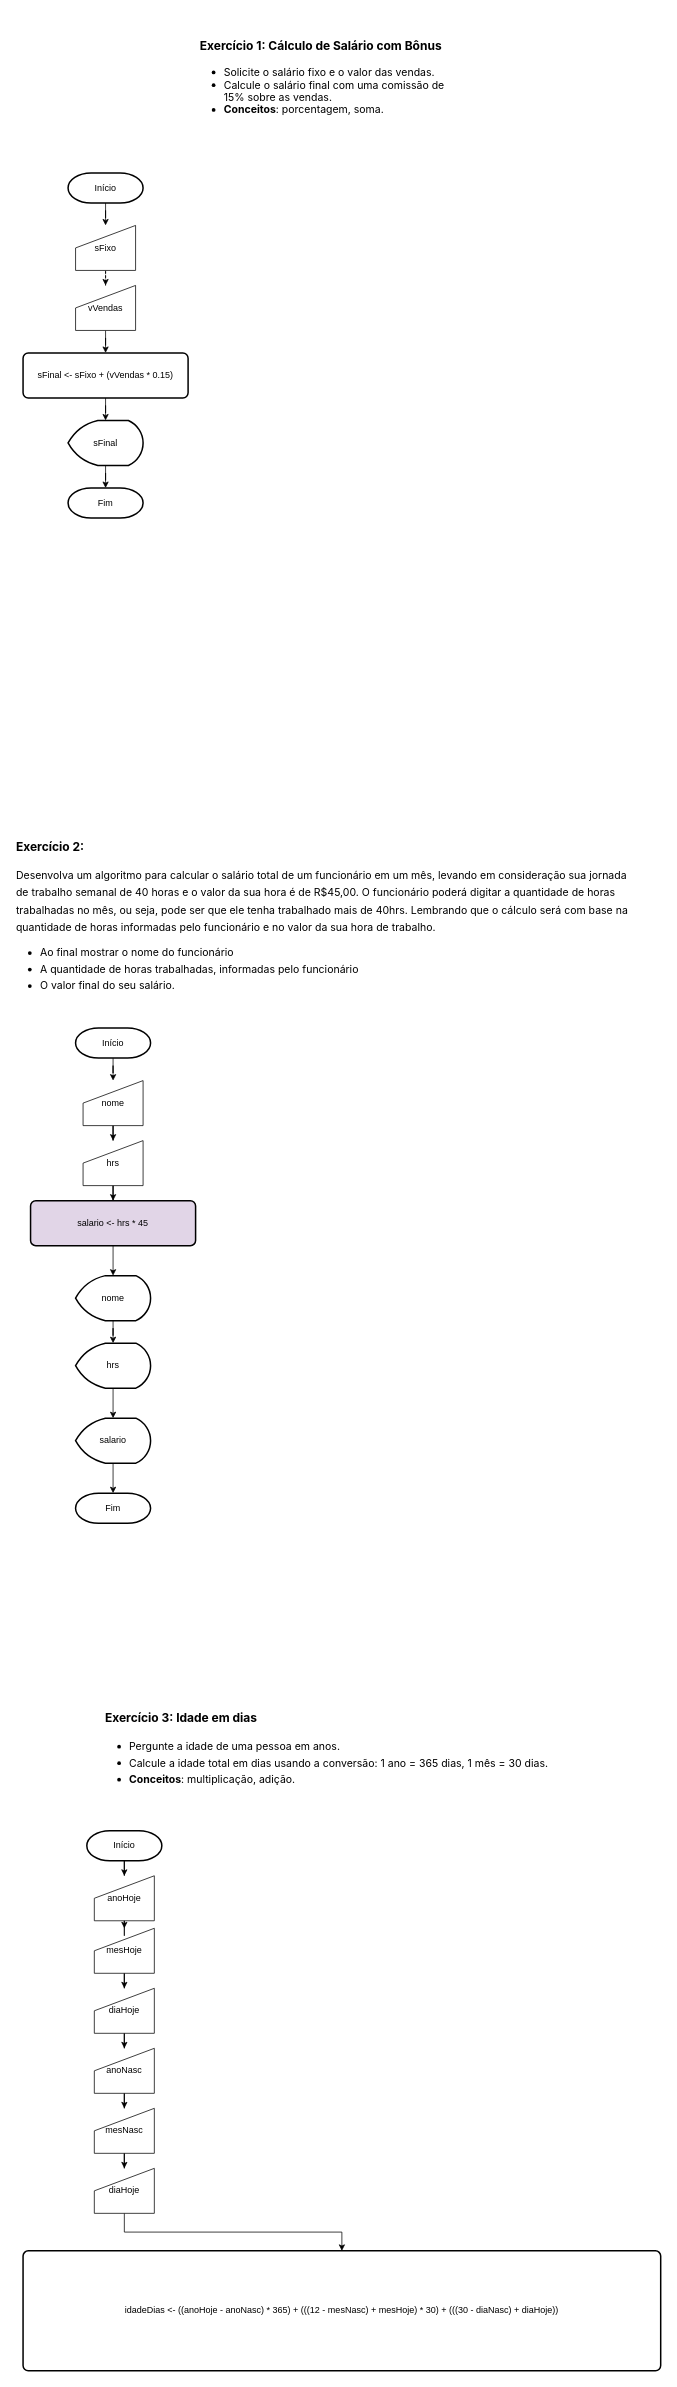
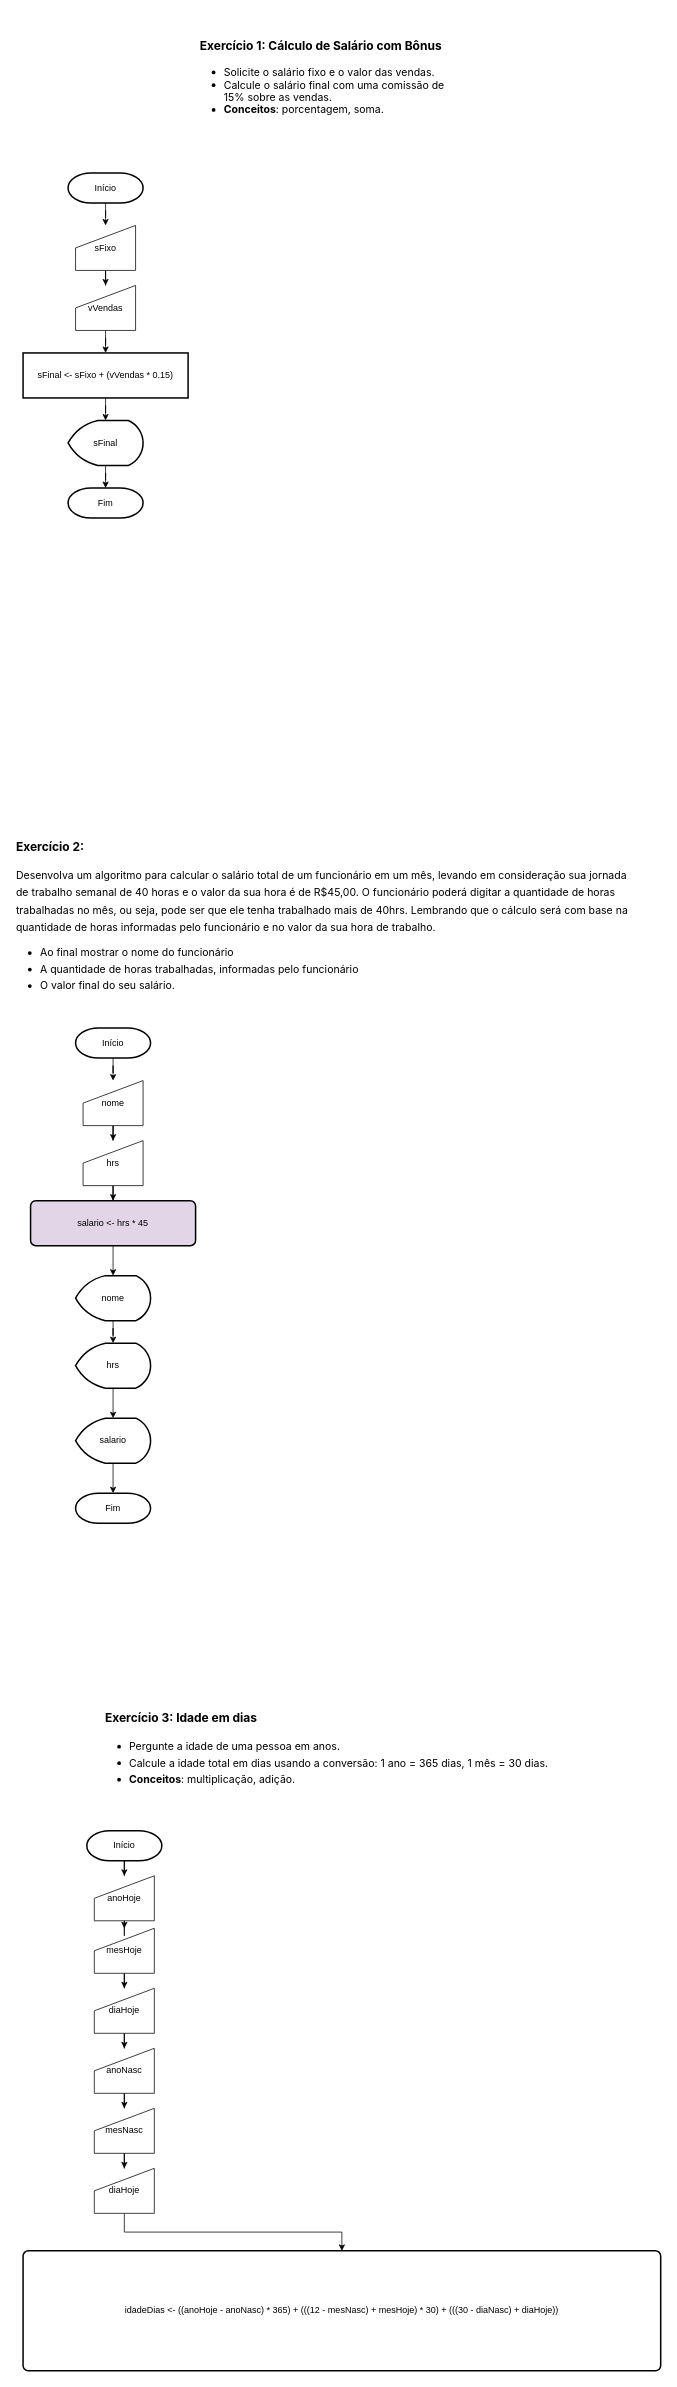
(105, 272) -> (105, 272)
(105, 375) -> (105, 375)
